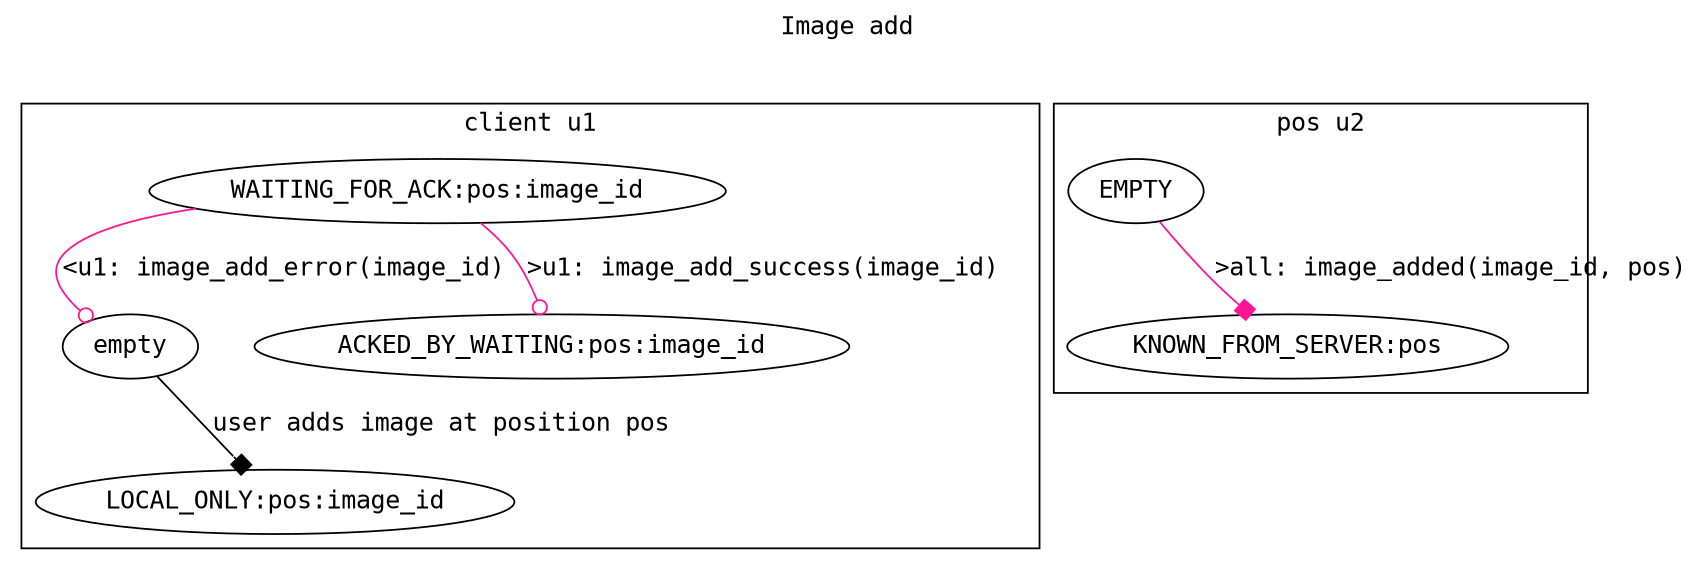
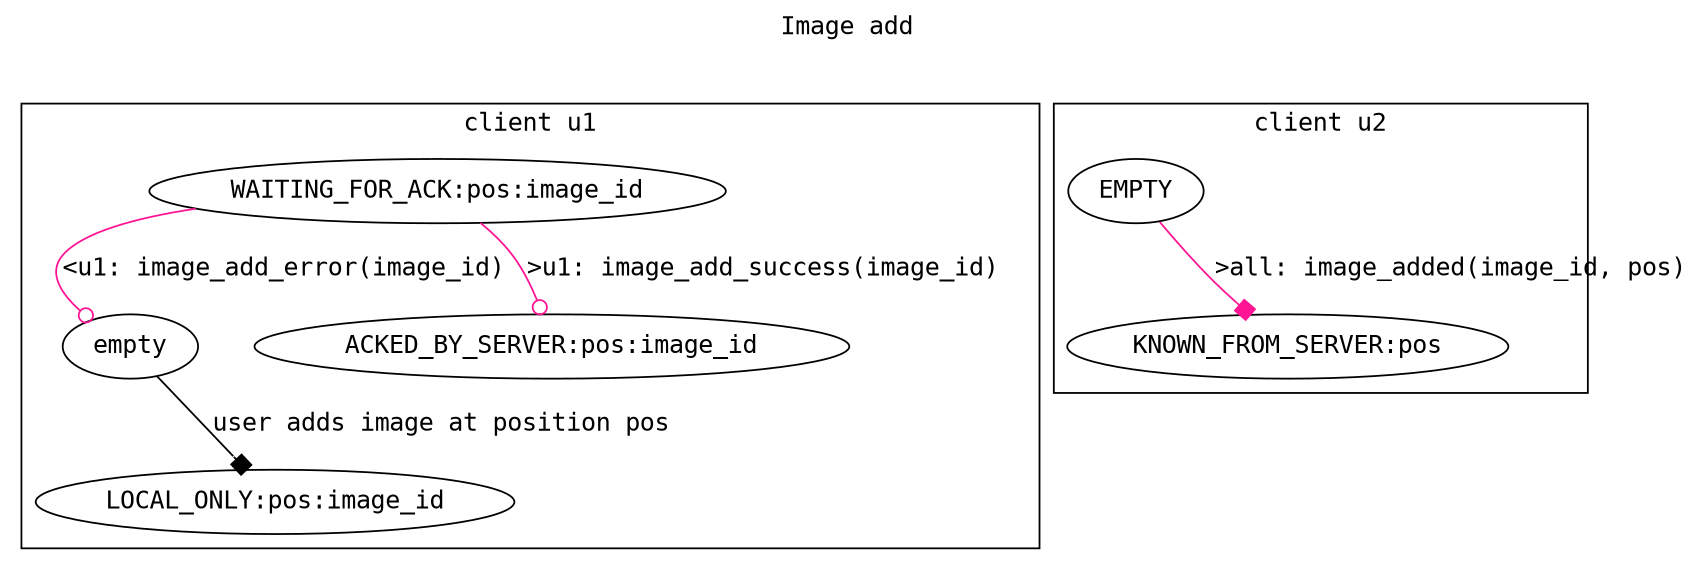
(1321, 124) -> (1321, 124)
(552, 347) -> (552, 347)
